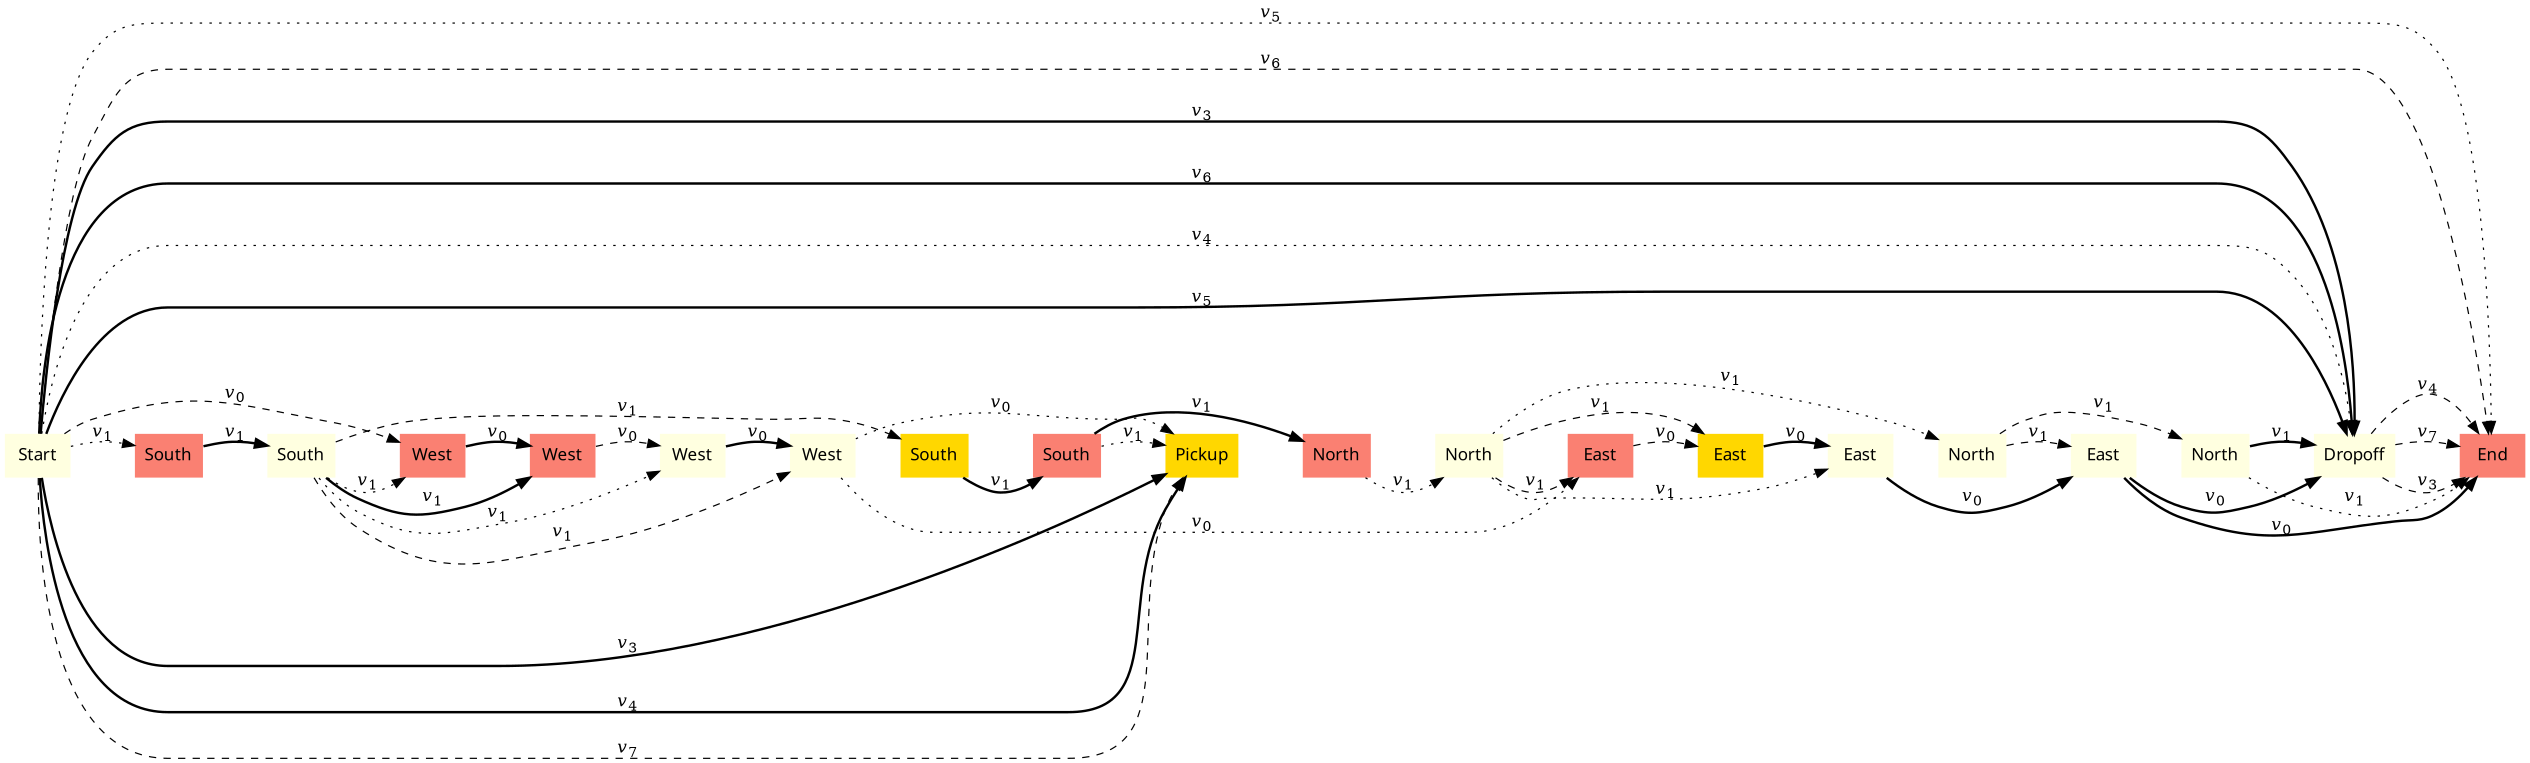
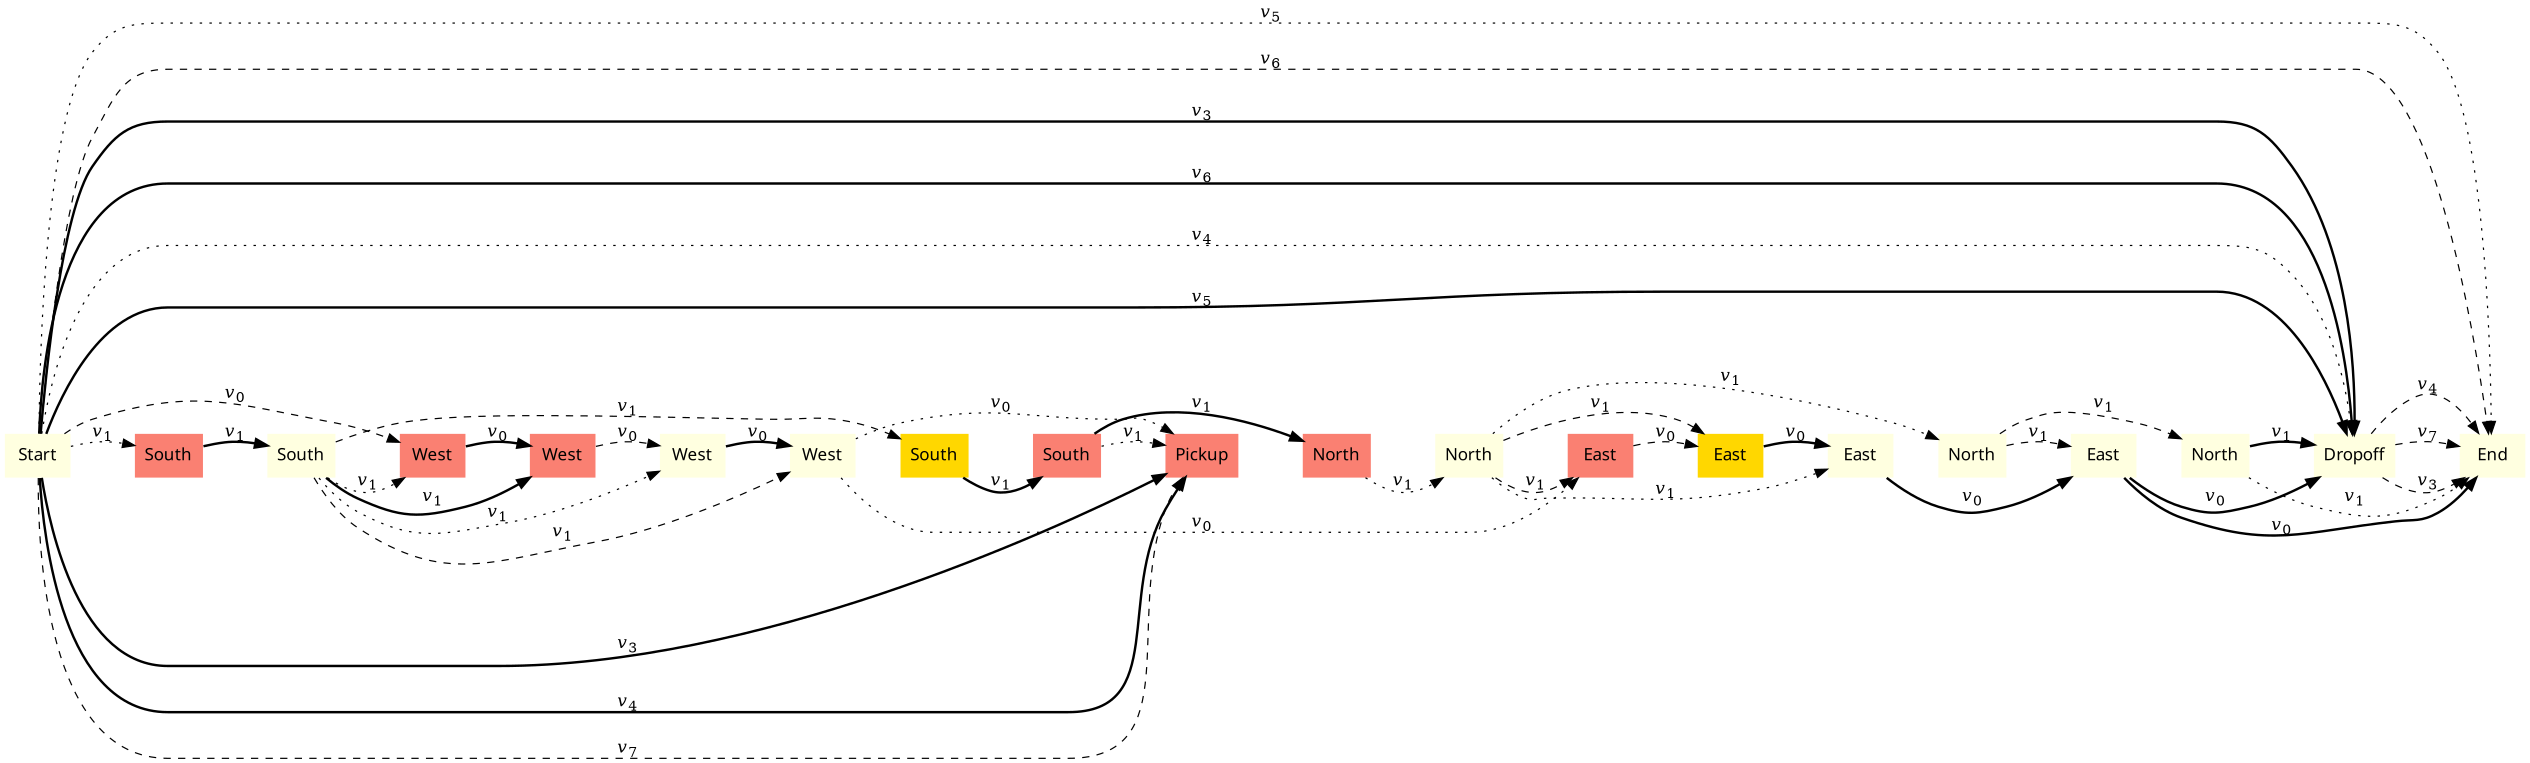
(1202, 456) -> (1202, 456)
(2493, 456) -> (2493, 456)
